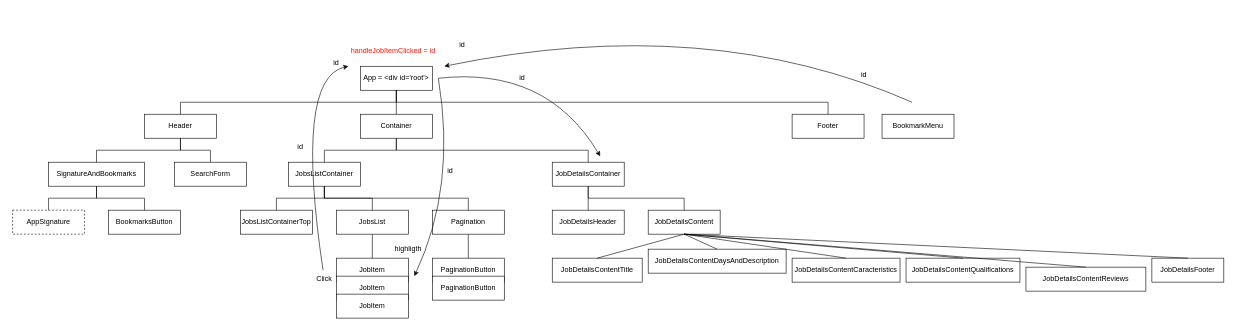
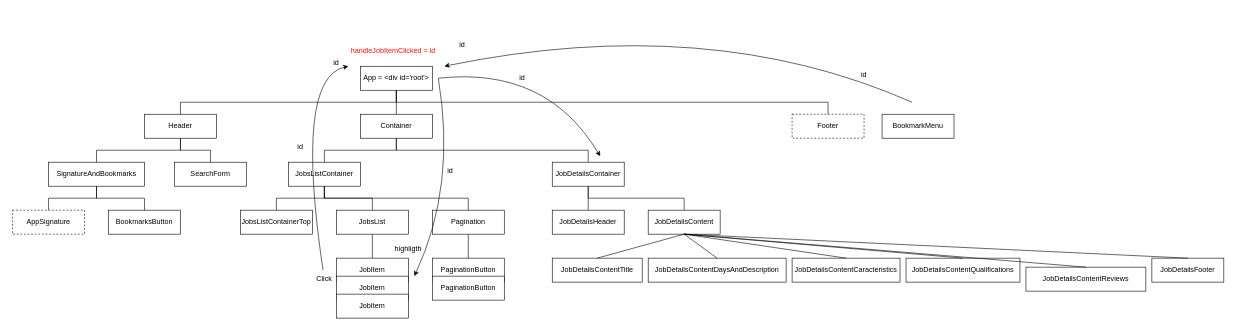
(828, 126) -> (828, 126)
(717, 261) -> (717, 270)
